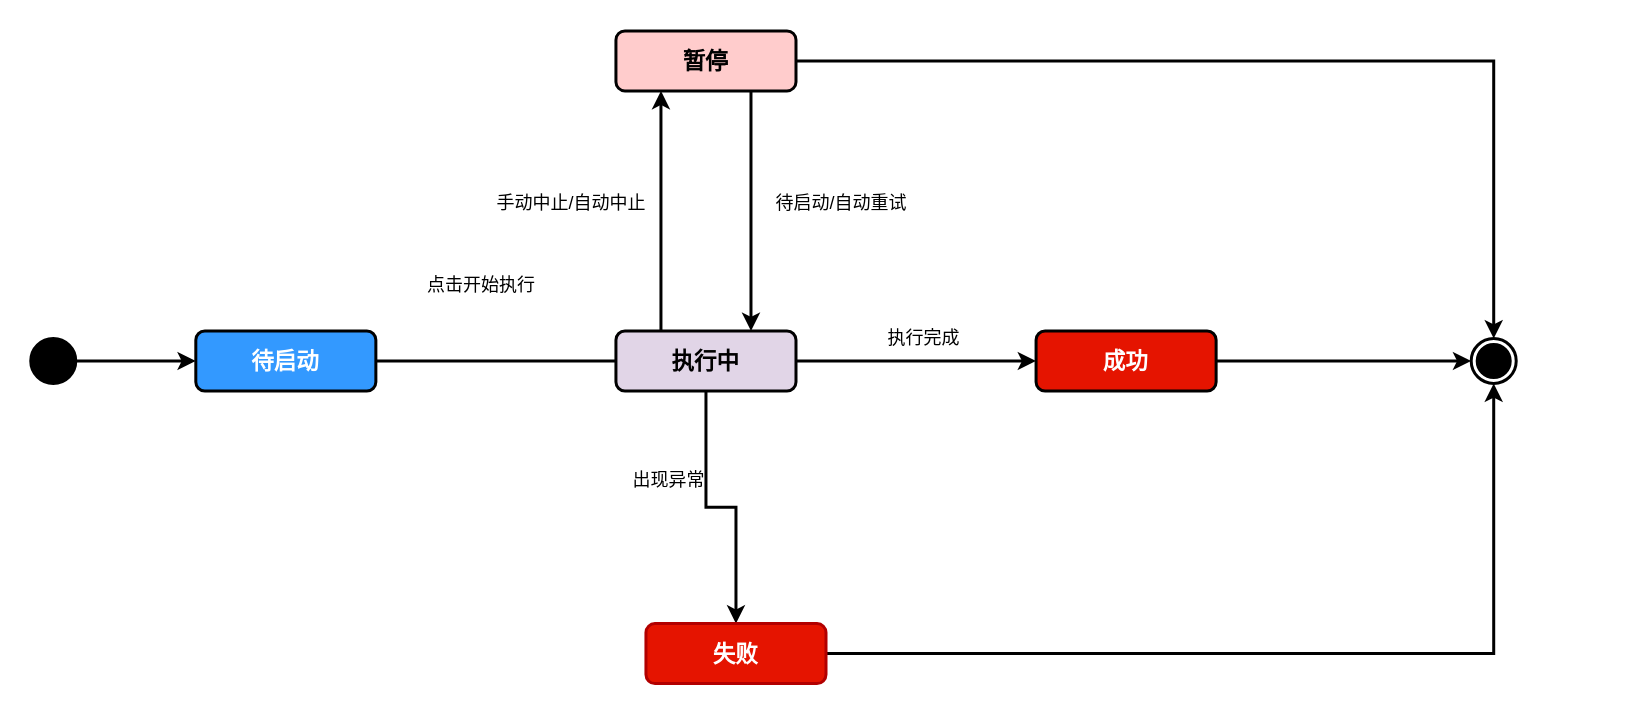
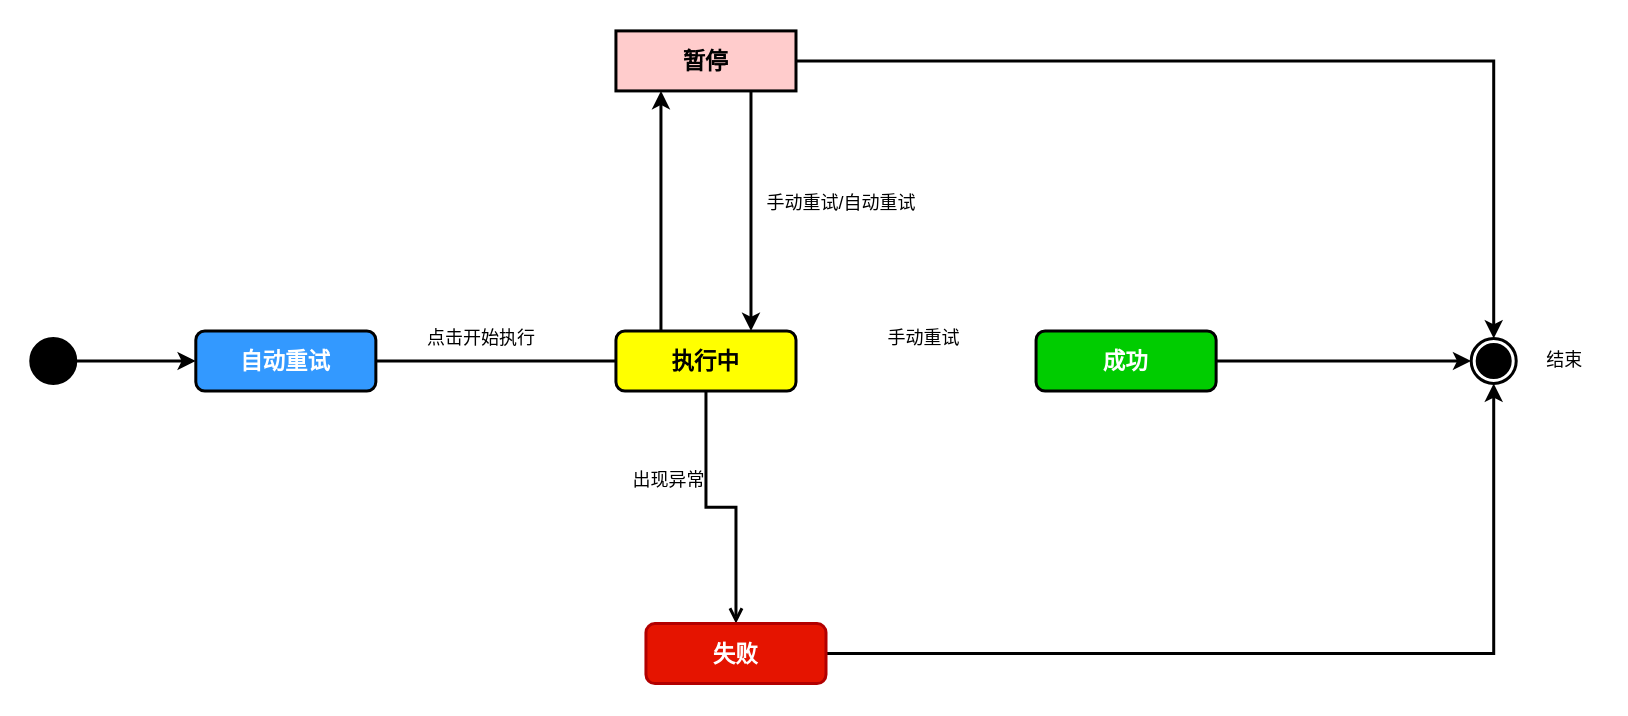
(706, 61) -> (706, 61)
(571, 203) -> none
(842, 203) -> (842, 203)
(481, 286) -> (481, 338)
(924, 338) -> (924, 338)
(286, 361) -> (286, 361)
(706, 361) -> (706, 361)
(909, 361) -> none
(1126, 361) -> (1126, 361)
none -> (1564, 361)
(736, 608) -> (736, 610)
